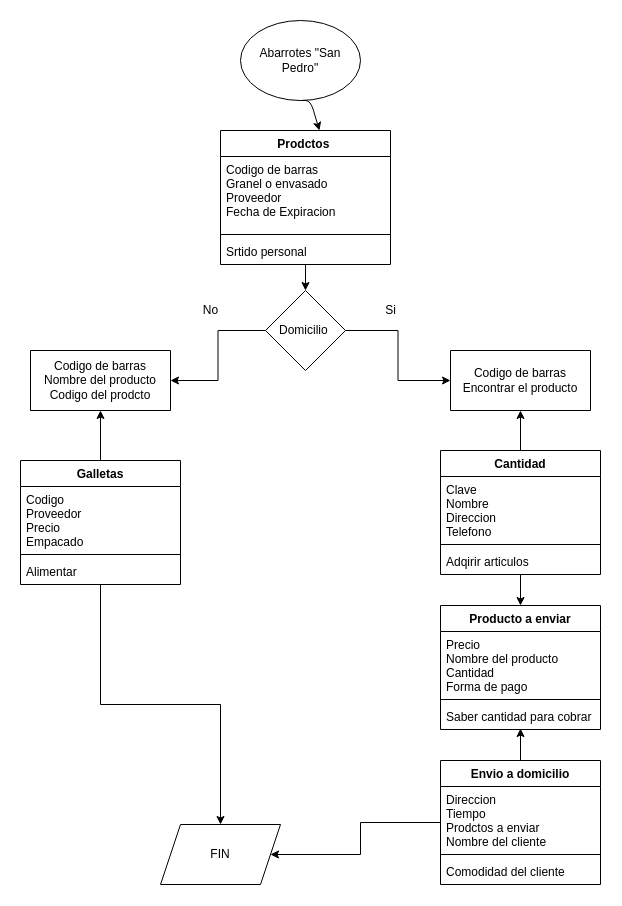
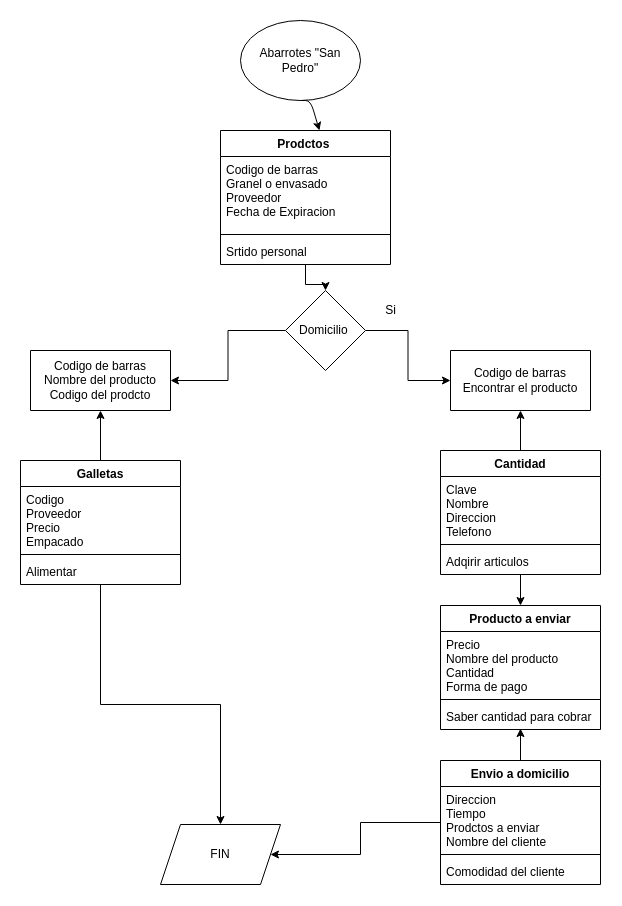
(211, 311) -> none
(306, 331) -> (326, 331)
